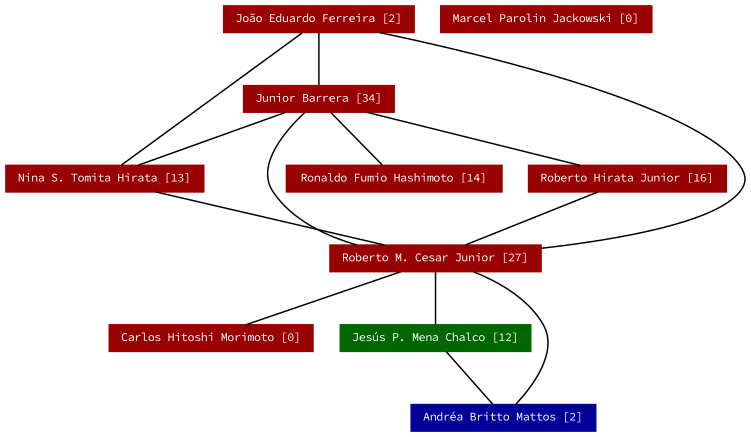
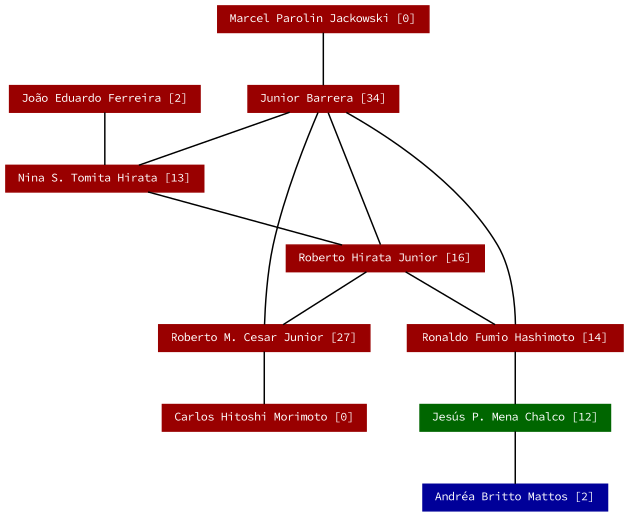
(319, 59) -> (323, 59)
(679, 122) -> none
(270, 218) -> (245, 218)
(436, 298) -> (515, 378)
none -> (450, 298)
(543, 325) -> none
